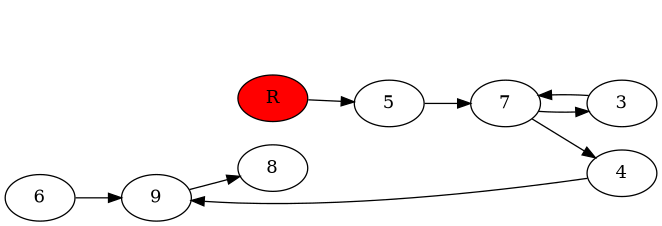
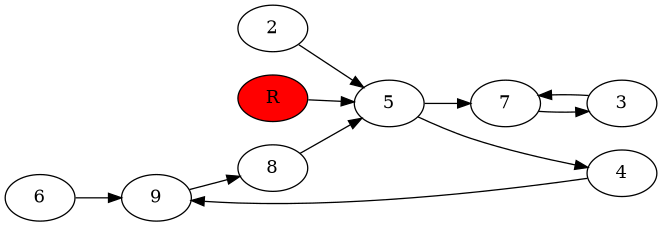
none -> (273, 28)
(558, 135) -> (495, 146)
none -> (325, 139)
